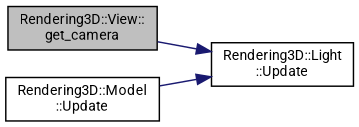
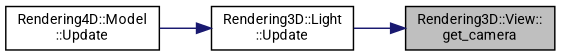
(177, 45) -> (372, 28)
(83, 99) -> (83, 28)
